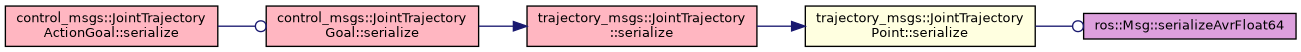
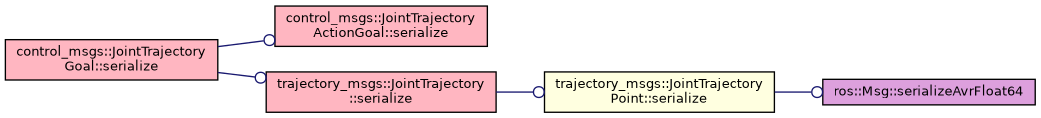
(237, 26) -> (241, 44)
(496, 26) -> (237, 75)
(774, 26) -> (515, 92)
